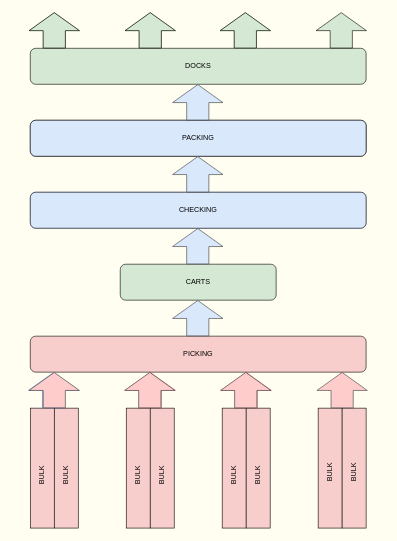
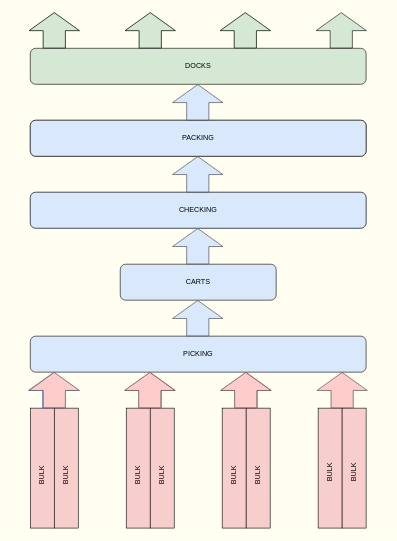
(198, 282) -> (198, 282)
(198, 354) -> (198, 354)
